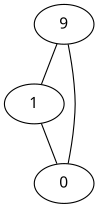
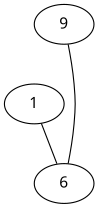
(49, 64) -> none
(64, 184) -> (64, 184)
